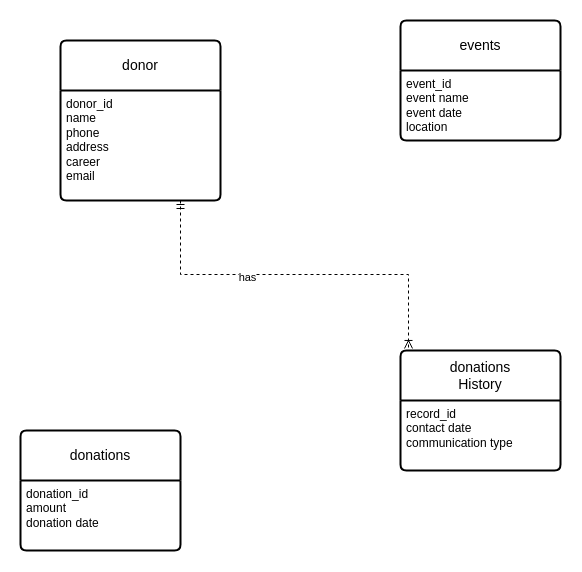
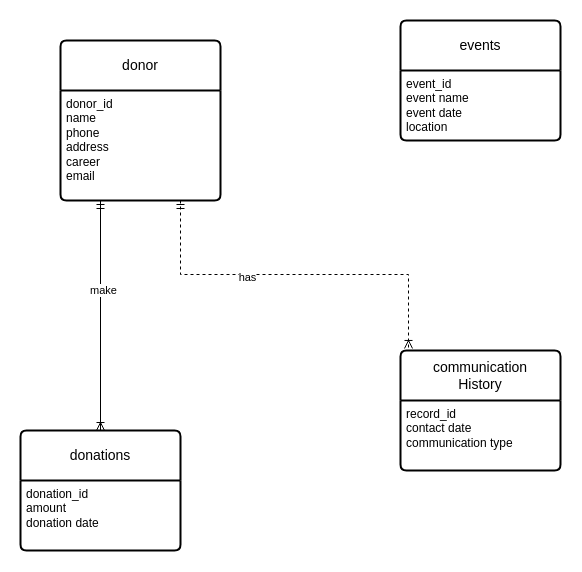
none -> (101, 316)
(481, 376) -> (481, 376)
